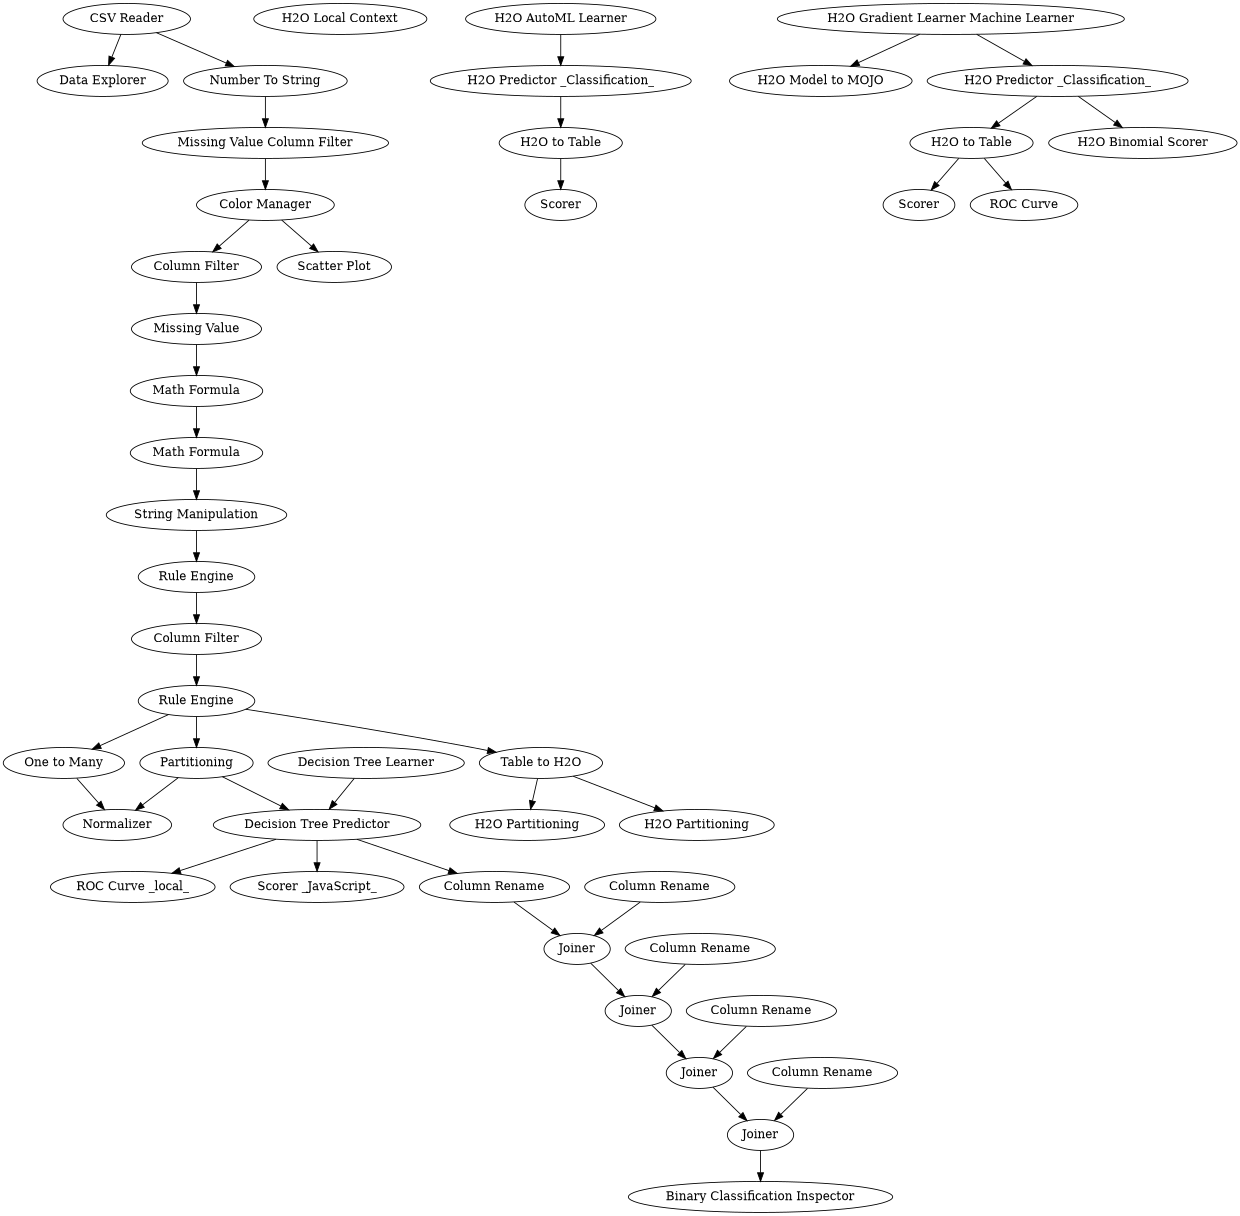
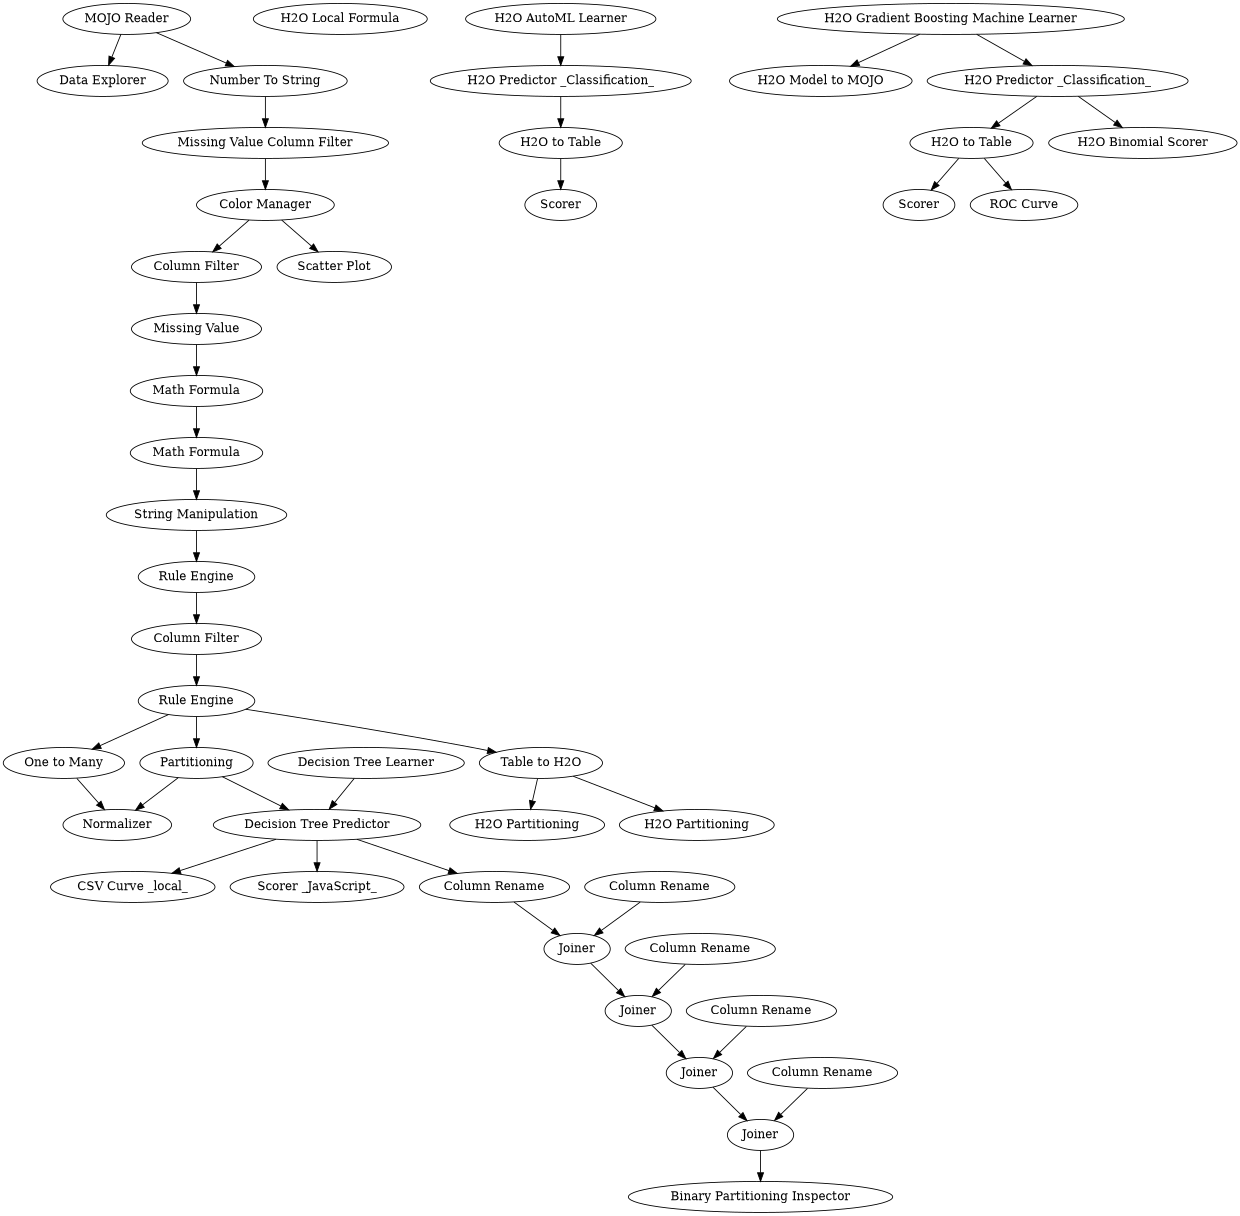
(127, 19) -> (127, 19)
(340, 19) -> (340, 19)
(951, 19) -> (951, 19)
(133, 887) -> (133, 887)
(761, 1197) -> (761, 1197)
